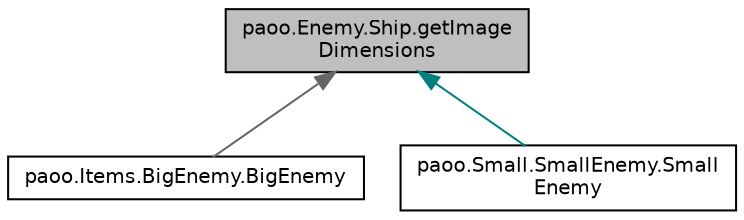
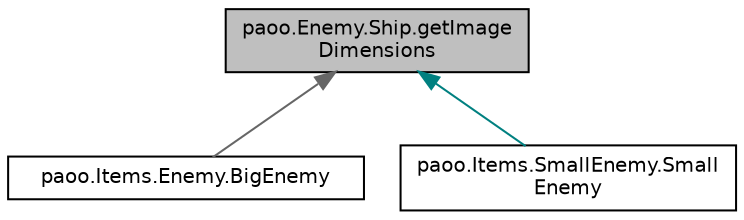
(186, 178) -> (186, 178)
(568, 178) -> (568, 178)
